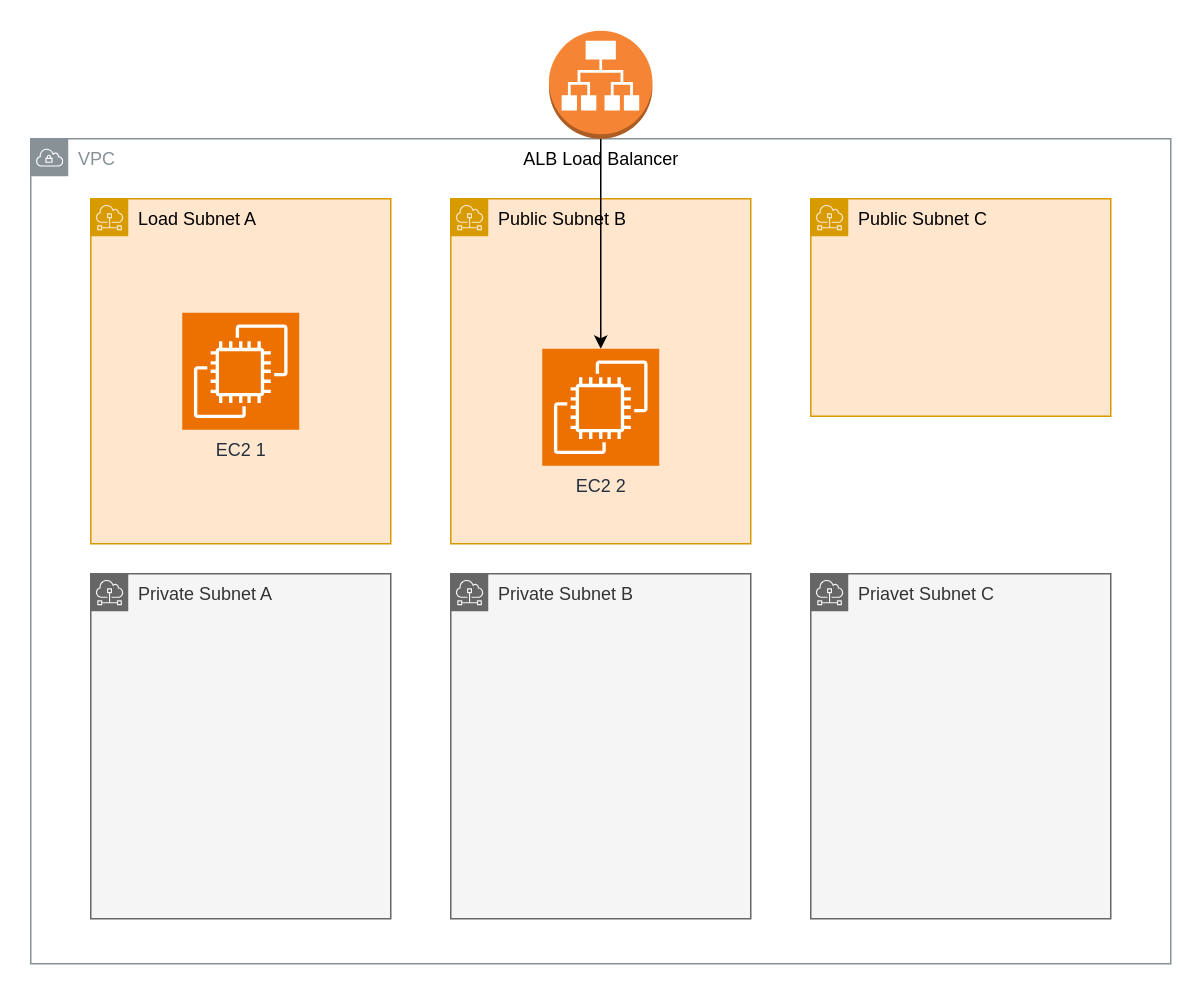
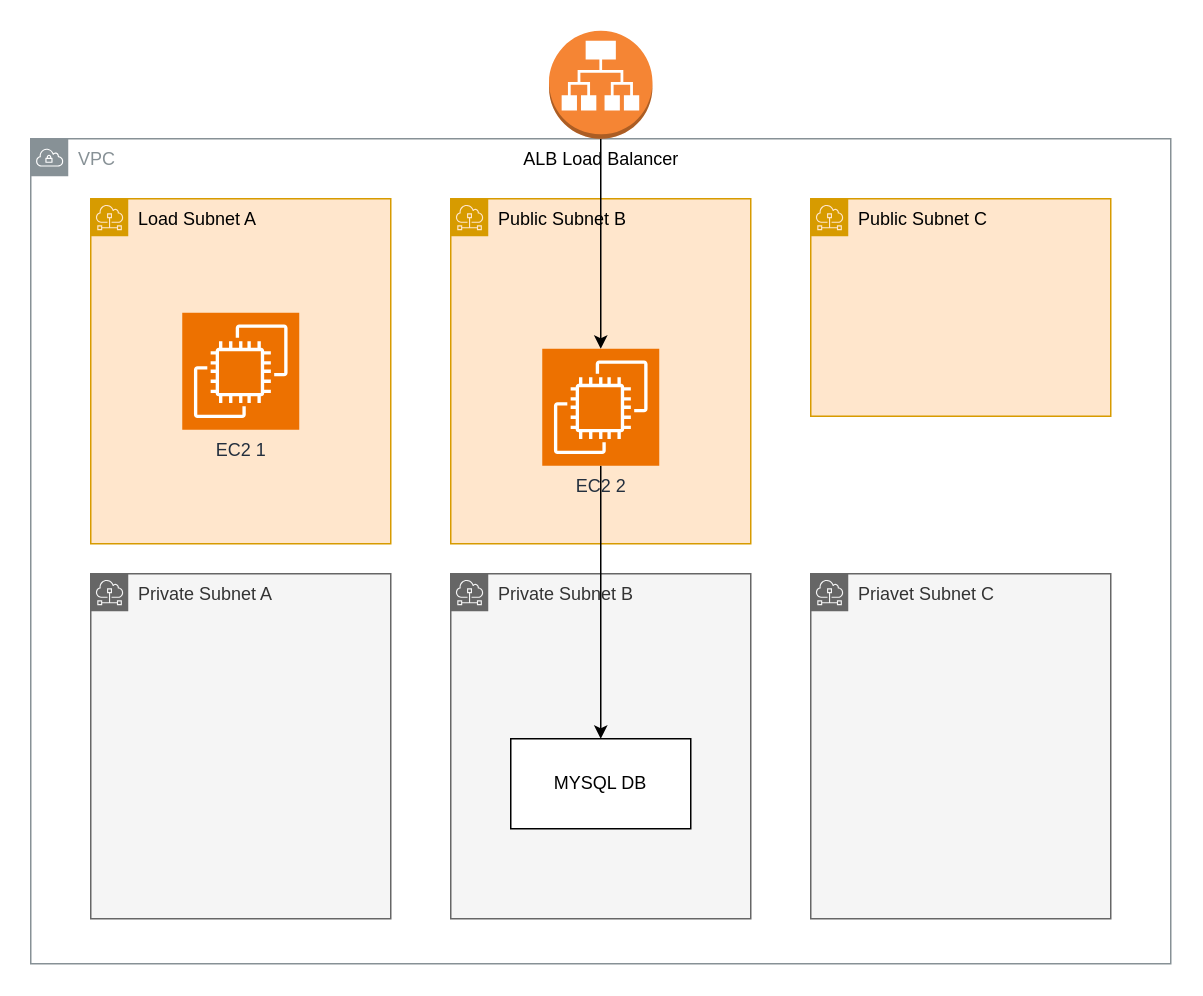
none -> (601, 597)
none -> (601, 784)
